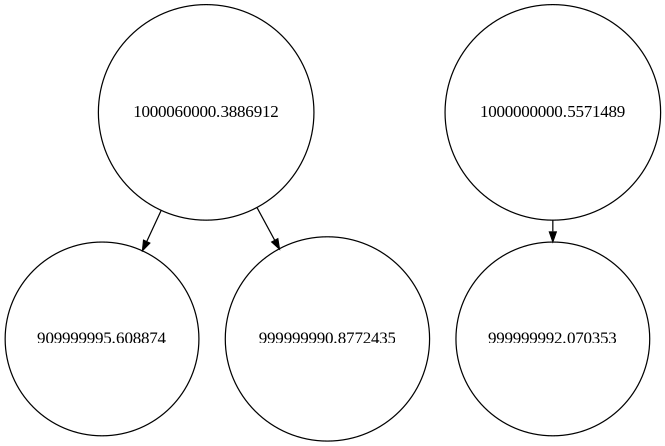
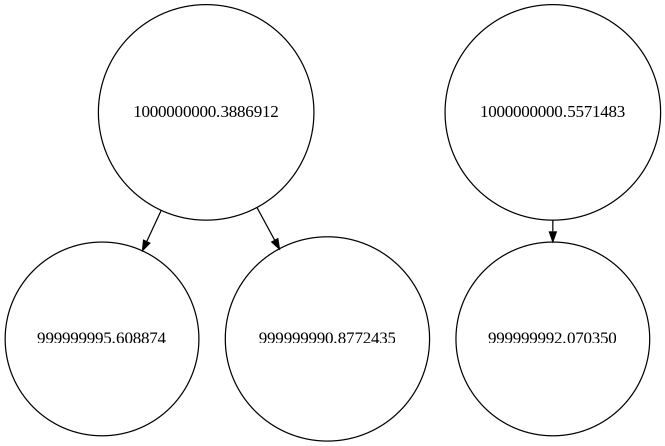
(206, 112) -> (206, 112)
(553, 112) -> (553, 112)
(102, 339) -> (102, 339)
(553, 339) -> (553, 339)
